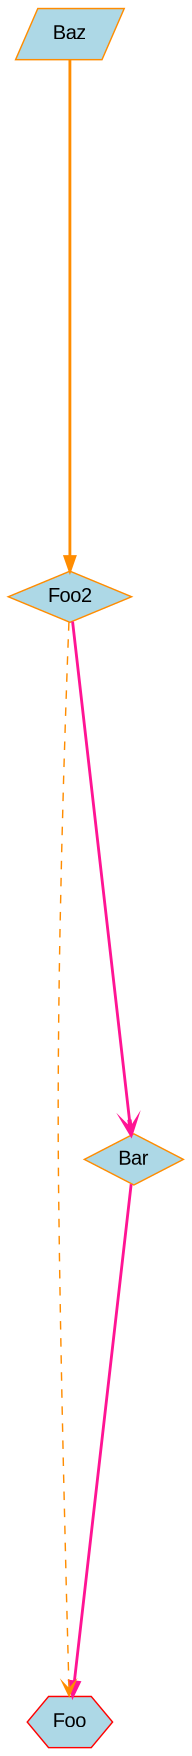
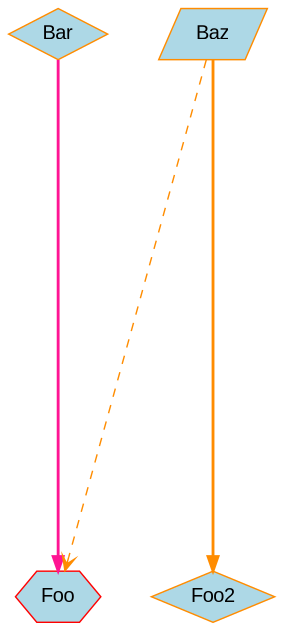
(101, 871) -> none
(58, 1152) -> (138, 308)
